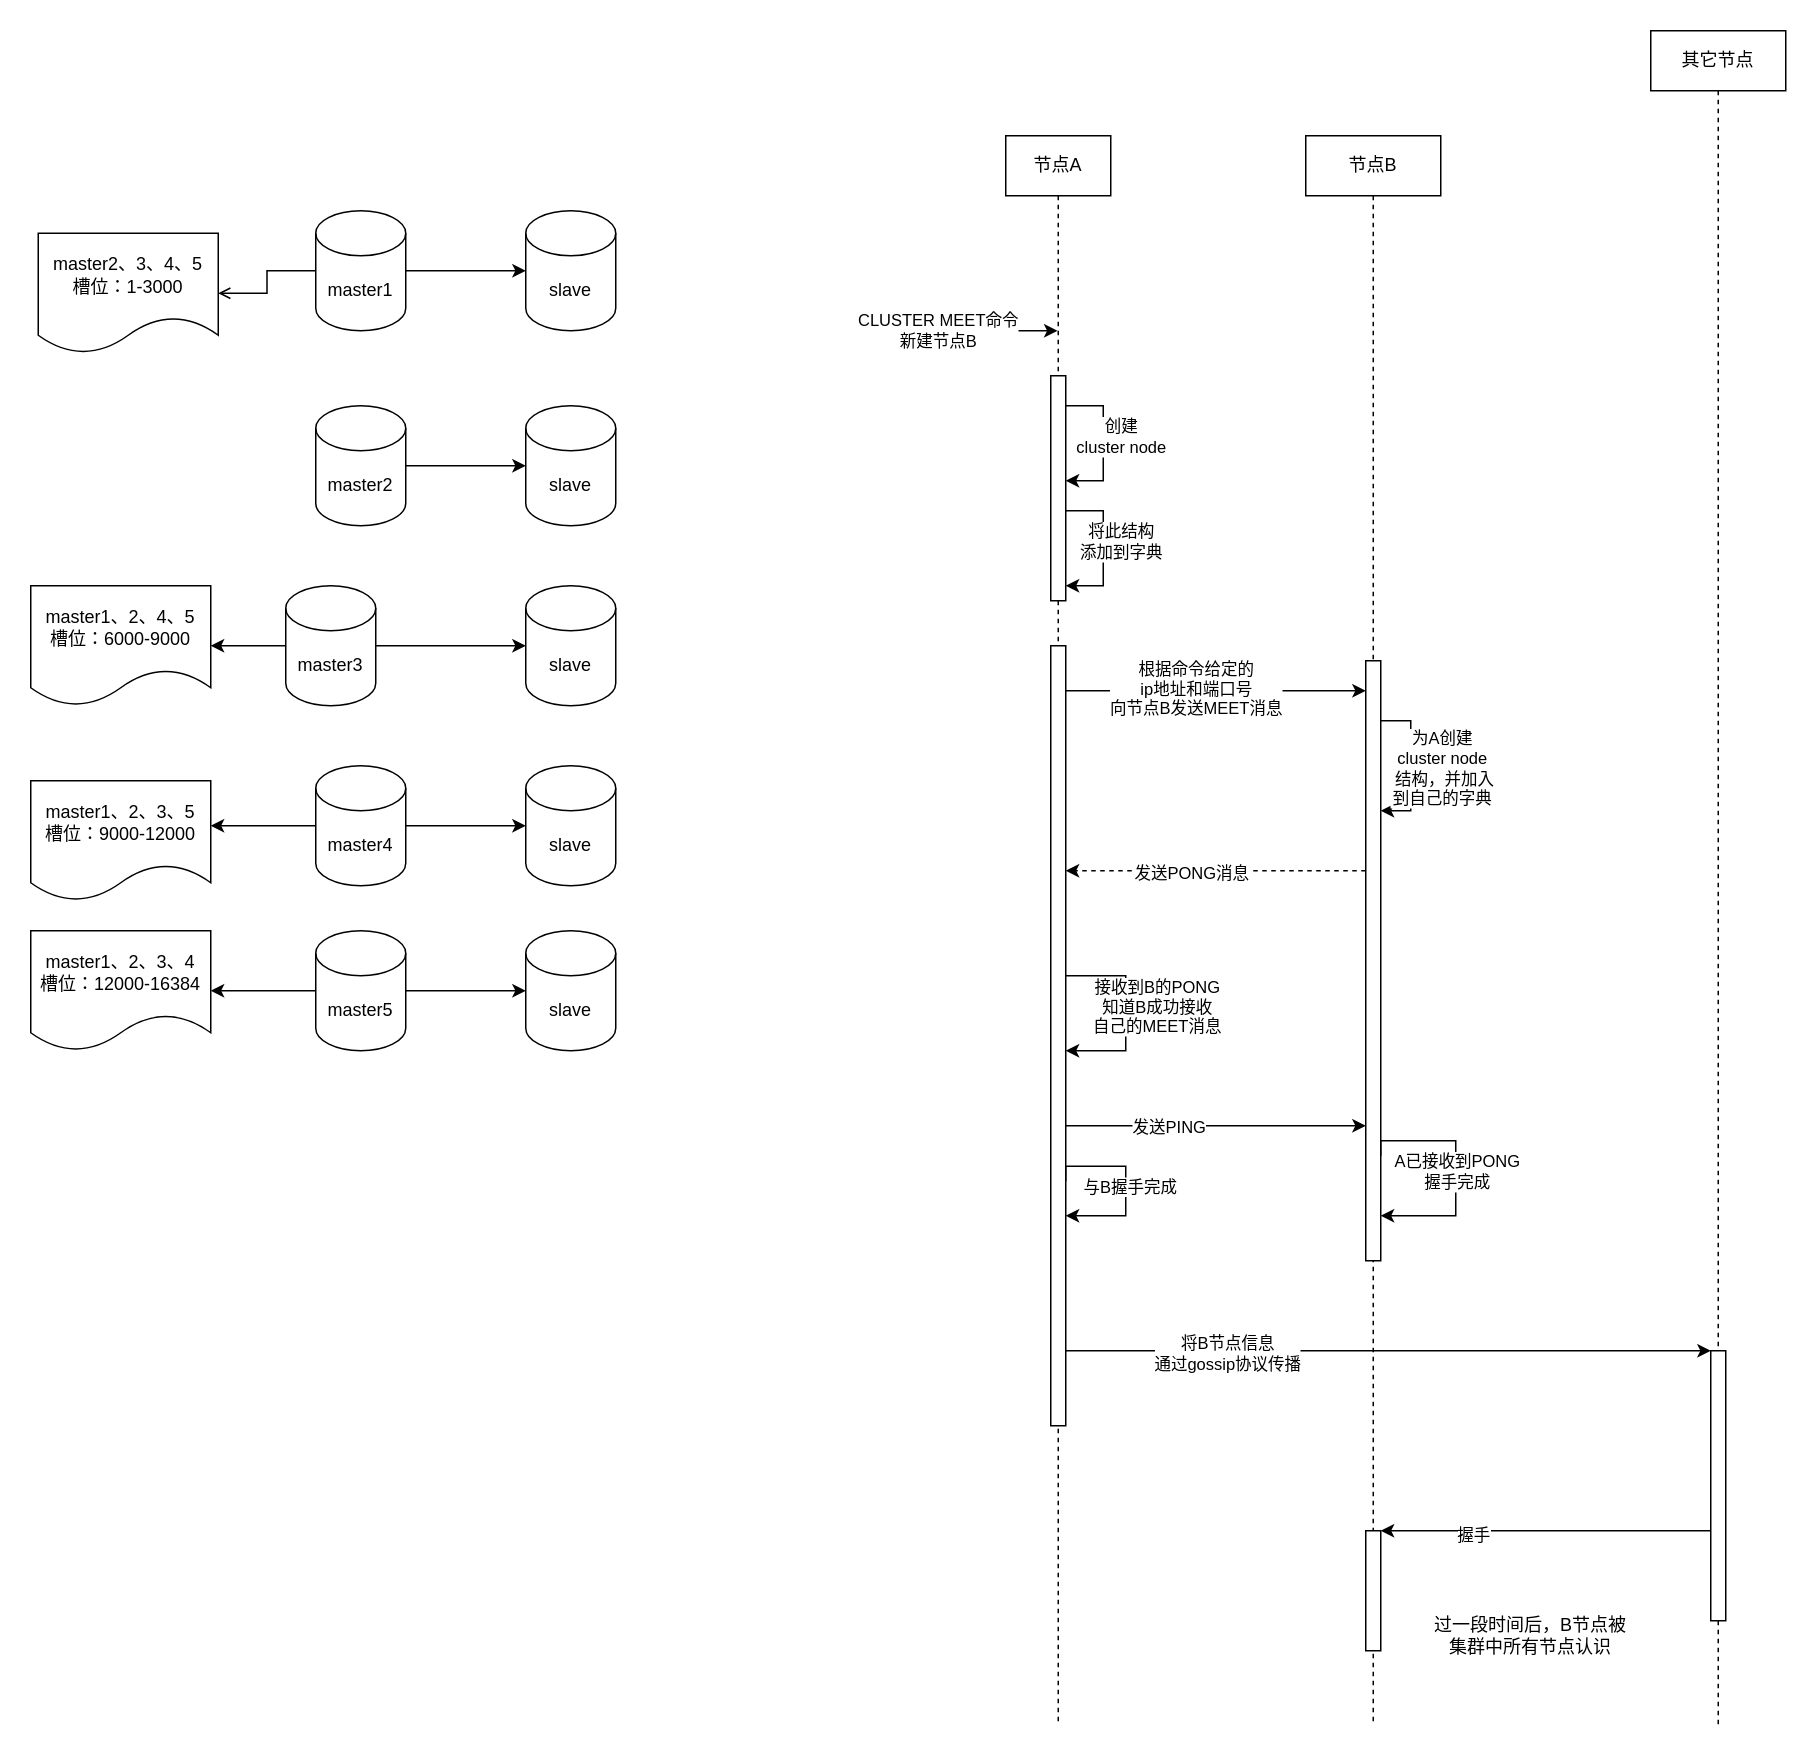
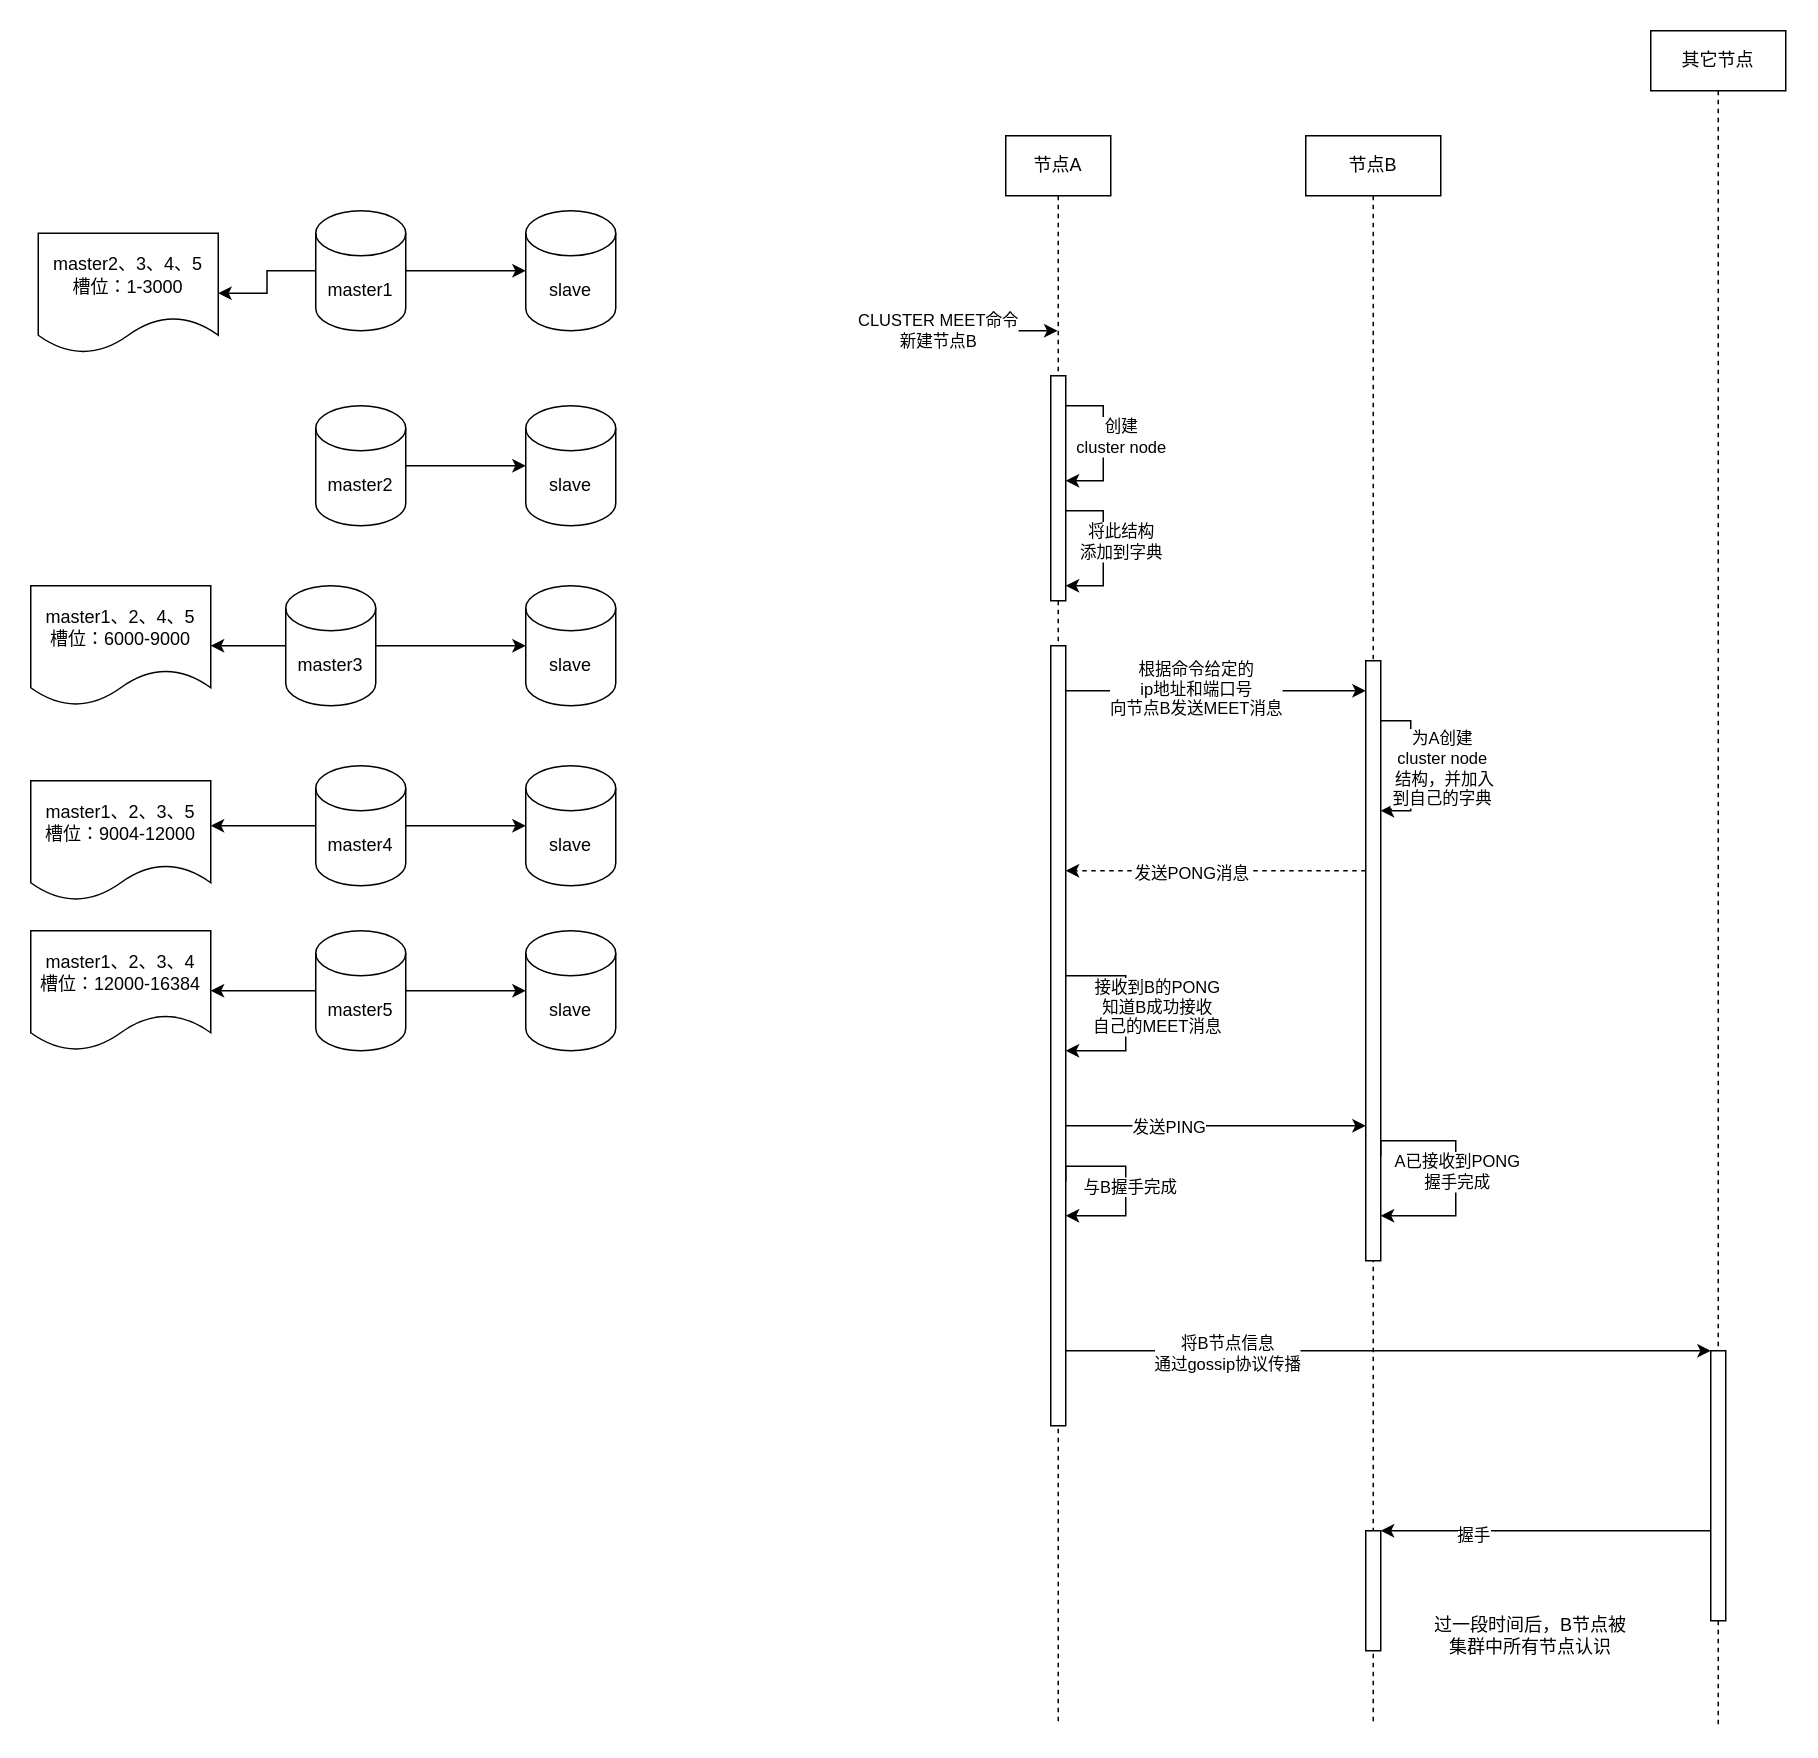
(227, 293) -> (230, 293)
(121, 823) -> (121, 823)
